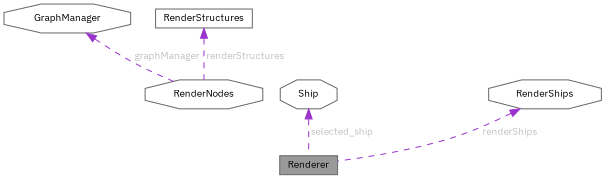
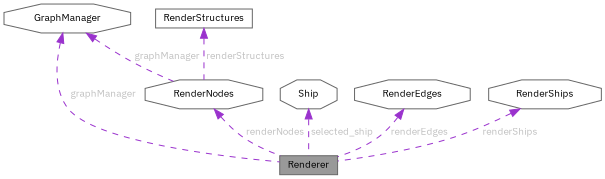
none -> (412, 94)
none -> (137, 140)
none -> (248, 140)
